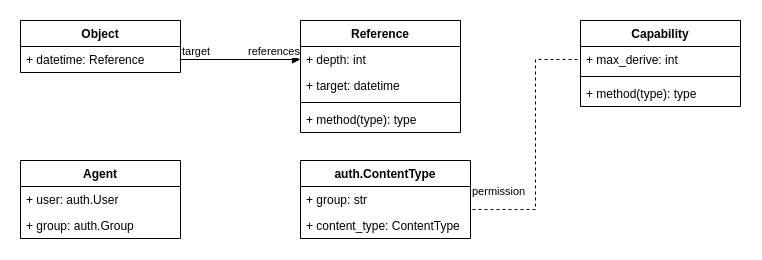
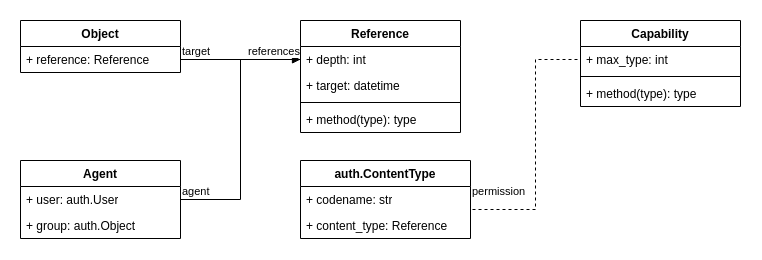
(91, 61) -> (96, 61)
(636, 61) -> (631, 61)
none -> (241, 161)
(342, 201) -> (352, 201)
(84, 227) -> (87, 227)
(387, 234) -> (386, 227)
